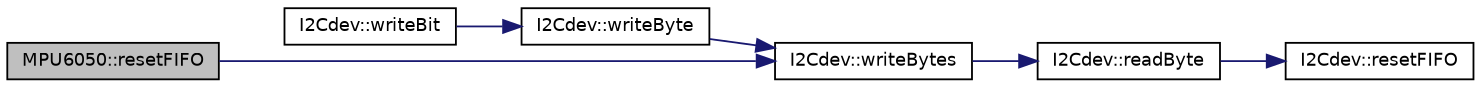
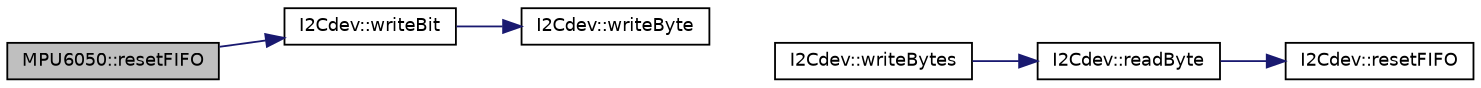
(733, 42) -> none
(488, 61) -> (243, 44)
